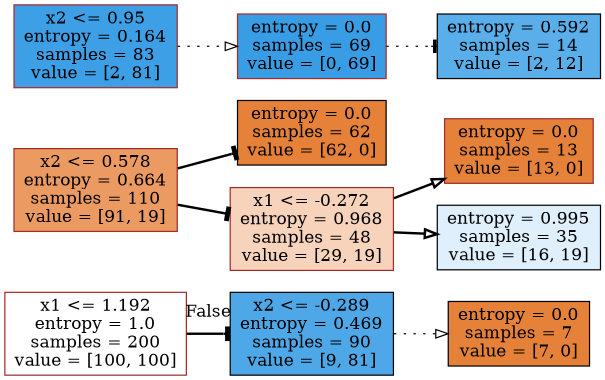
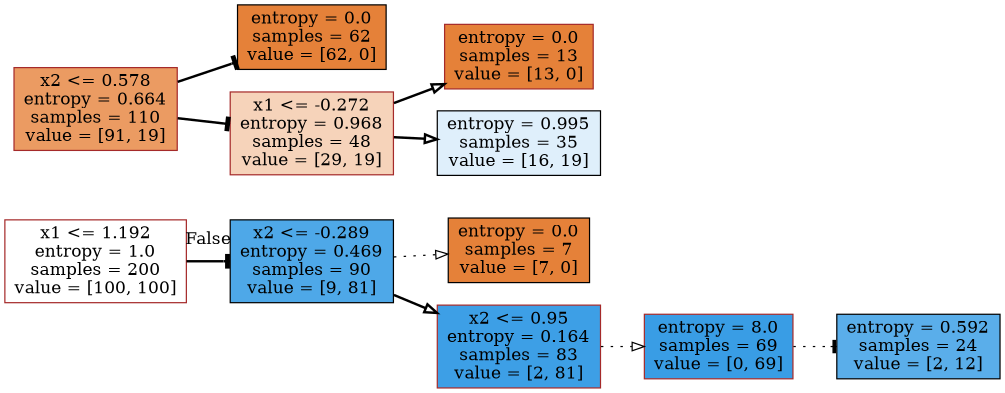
(312, 46) -> (719, 347)
(519, 46) -> (918, 347)
none -> (410, 302)
